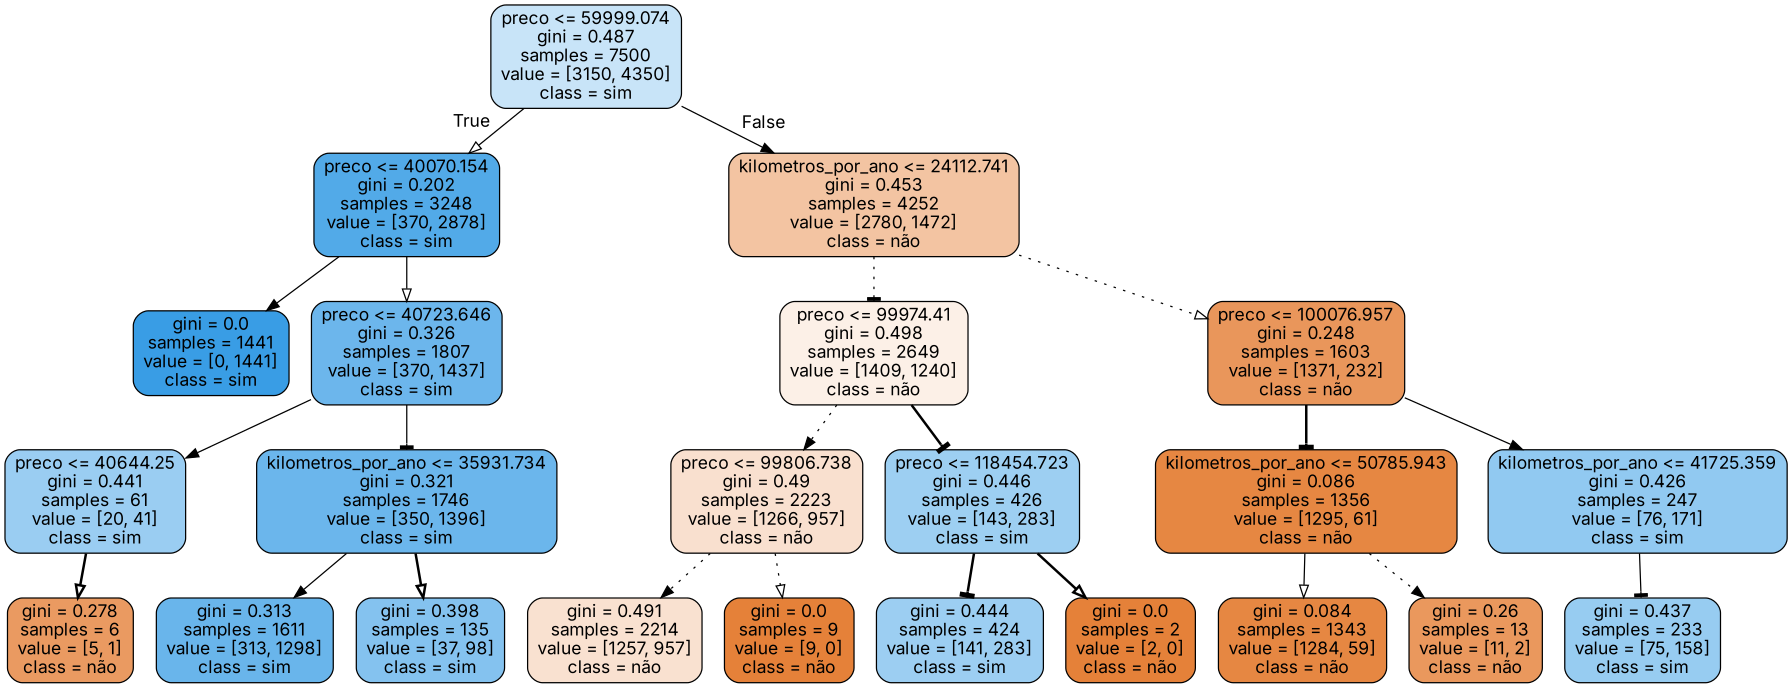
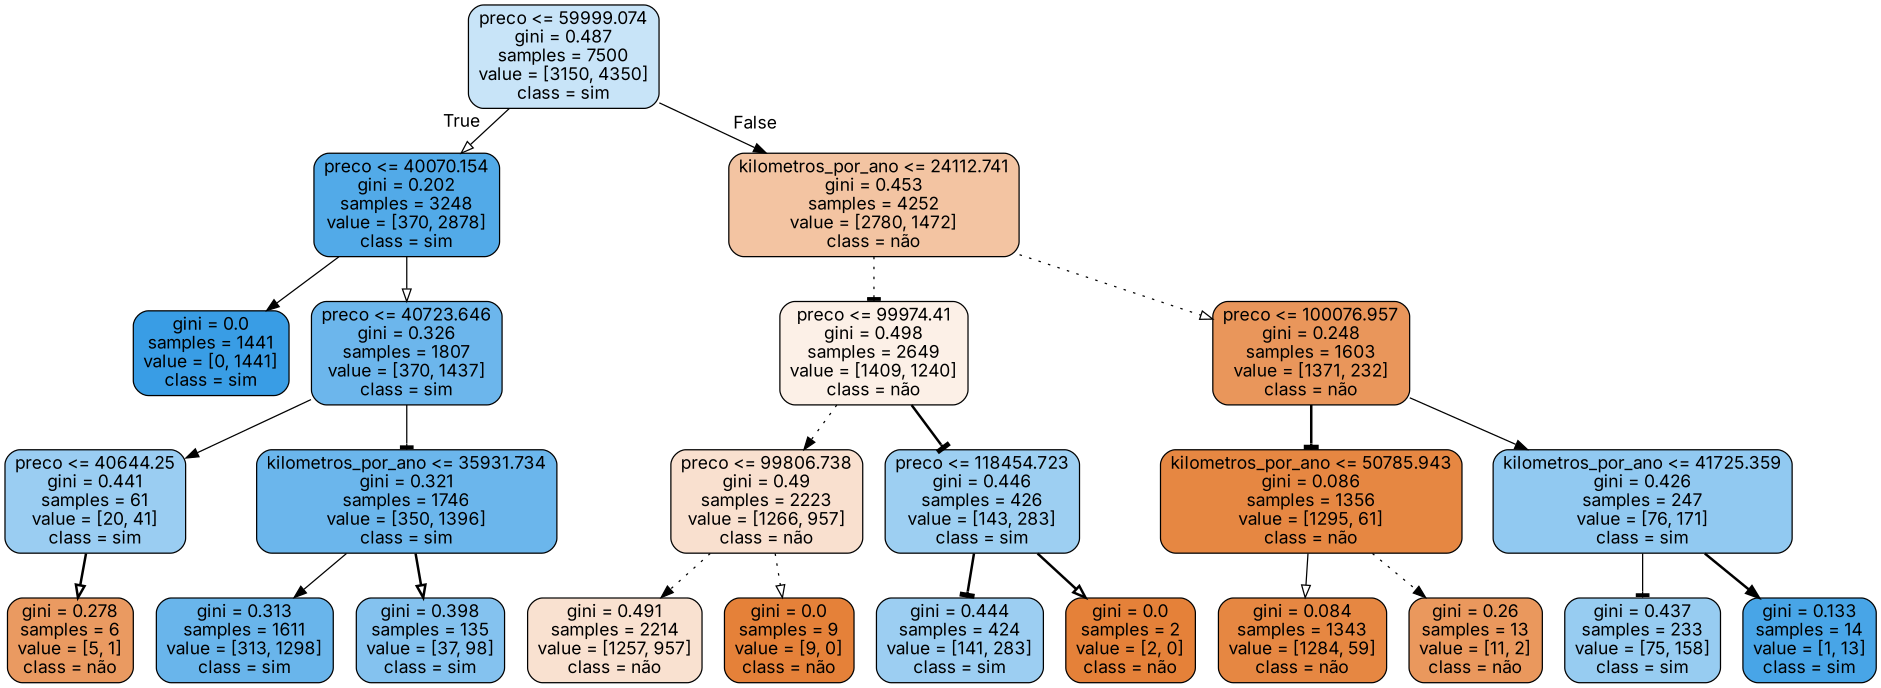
none -> (1810, 640)
